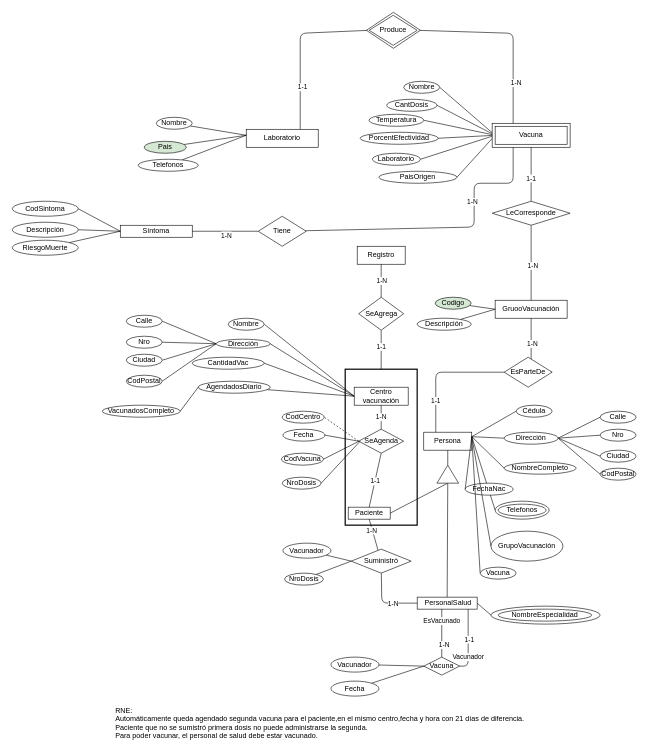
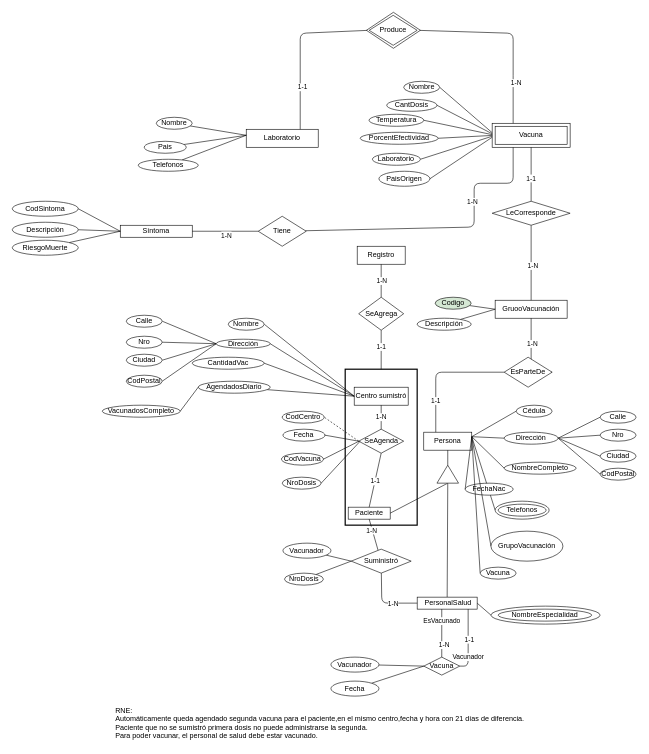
(165, 147) -> (165, 147)
(418, 177) -> (405, 179)
(381, 396) -> (381, 396)
